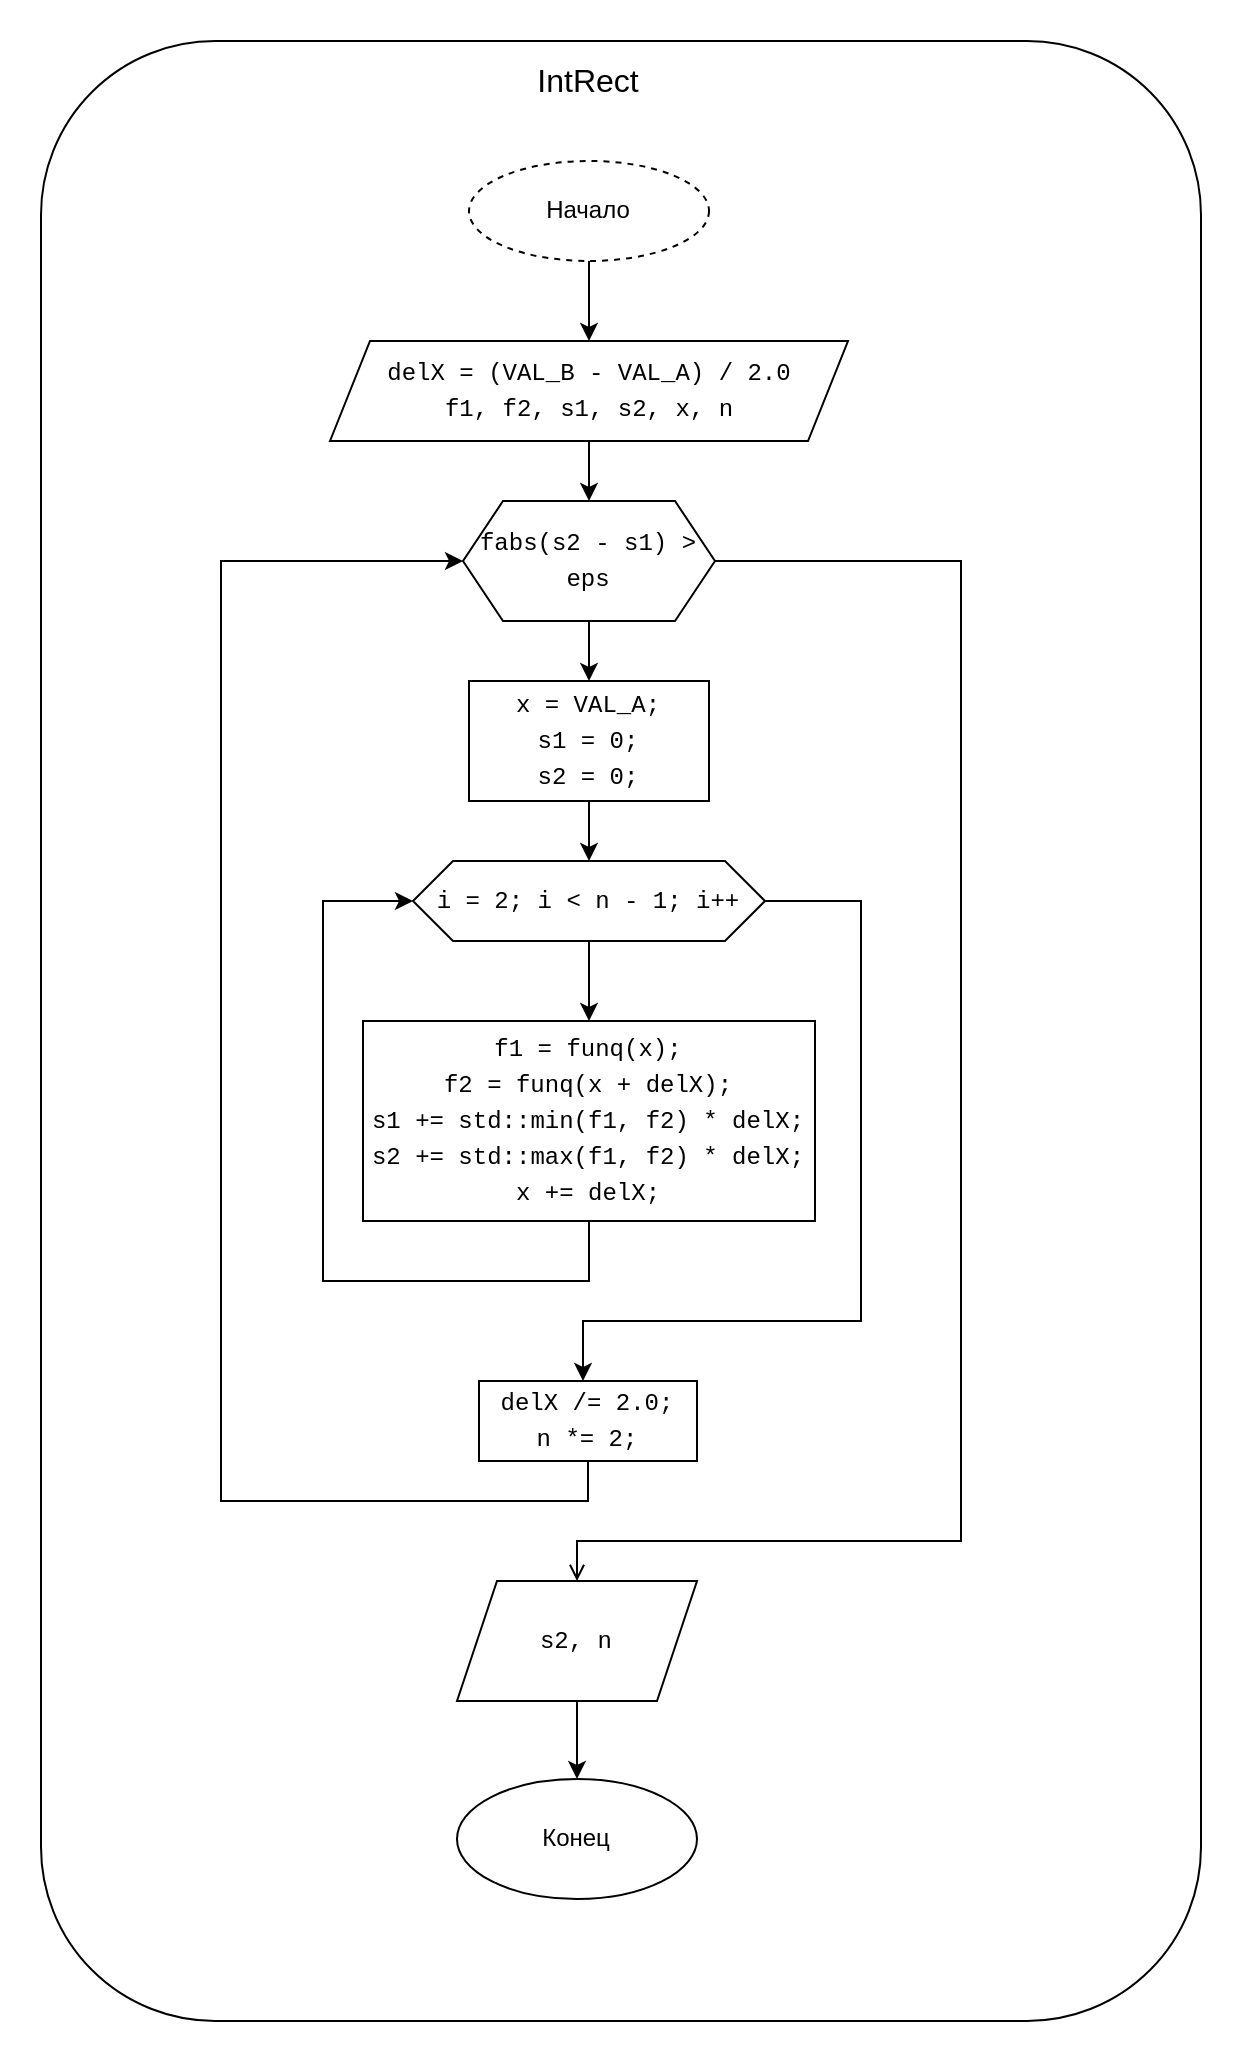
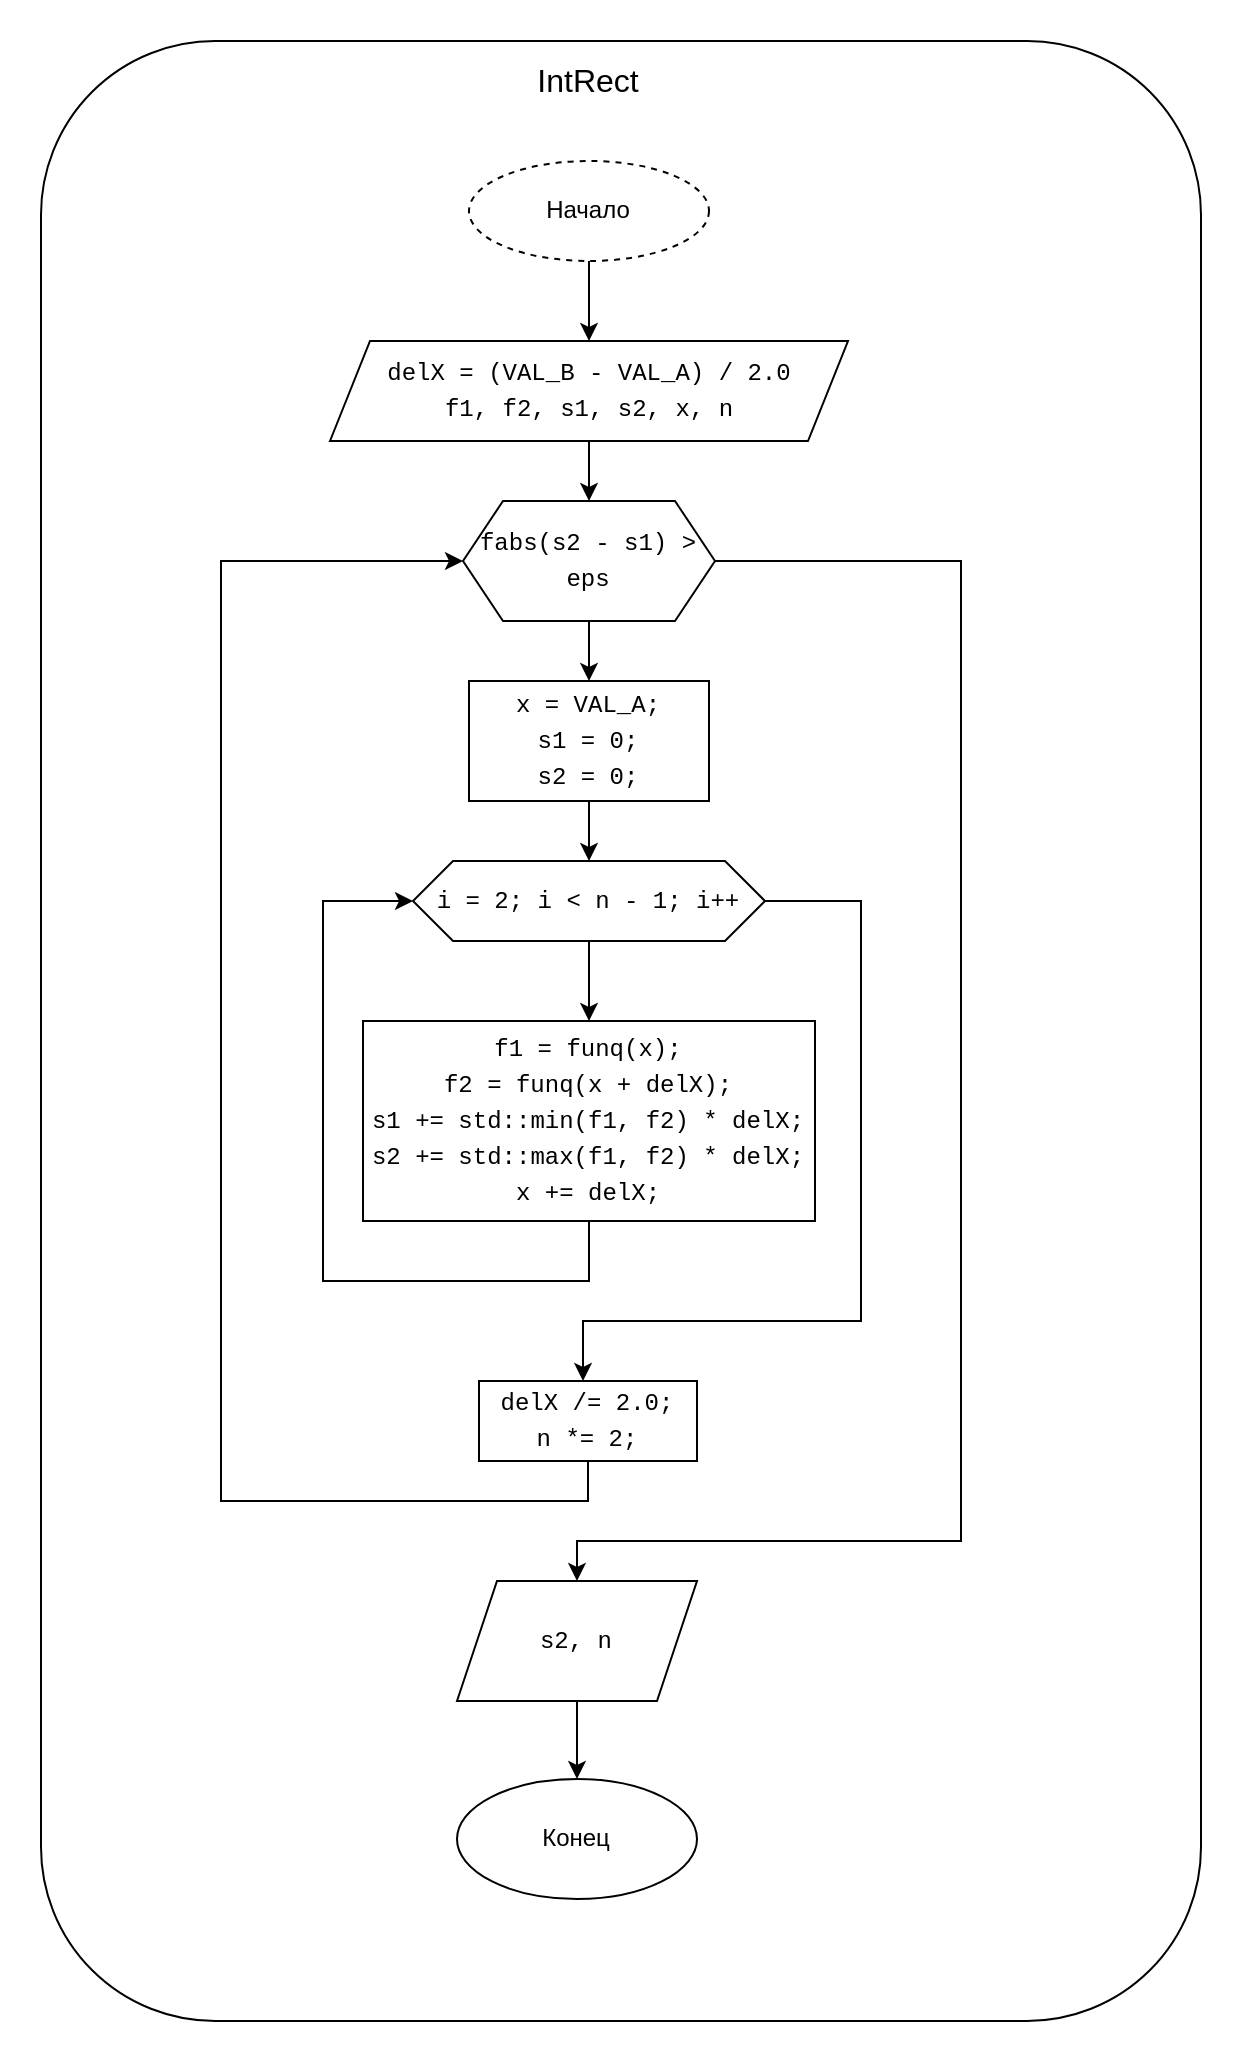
(577, 1569) -> (577, 1566)
